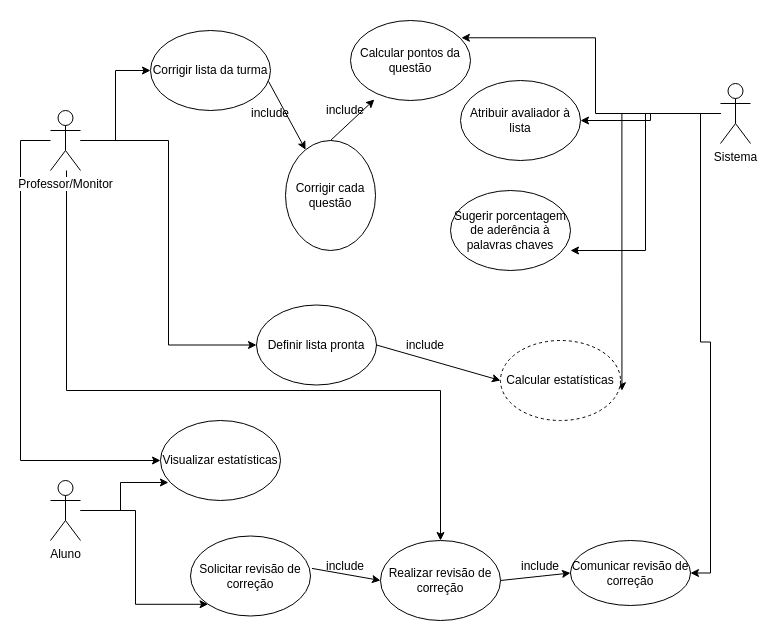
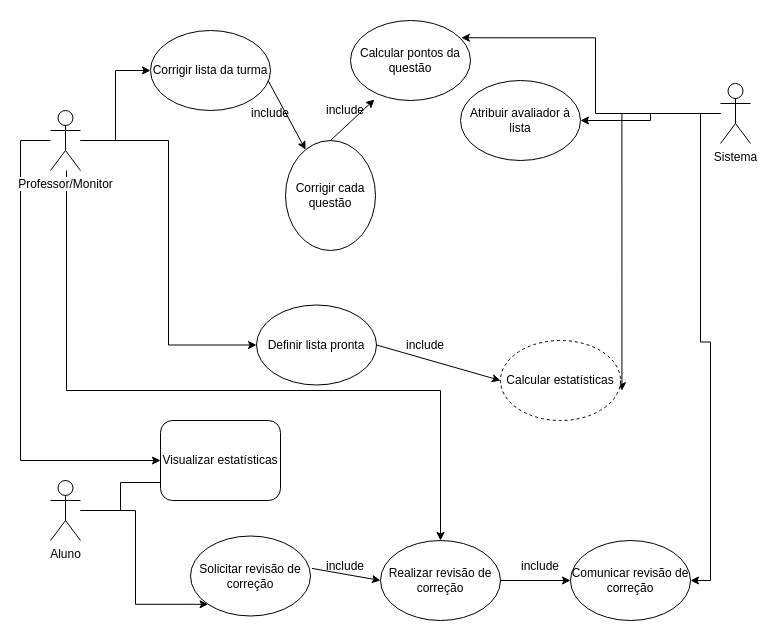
(646, 217) -> none
(511, 231) -> none
(221, 461) -> (221, 461)
(631, 573) -> (631, 581)
